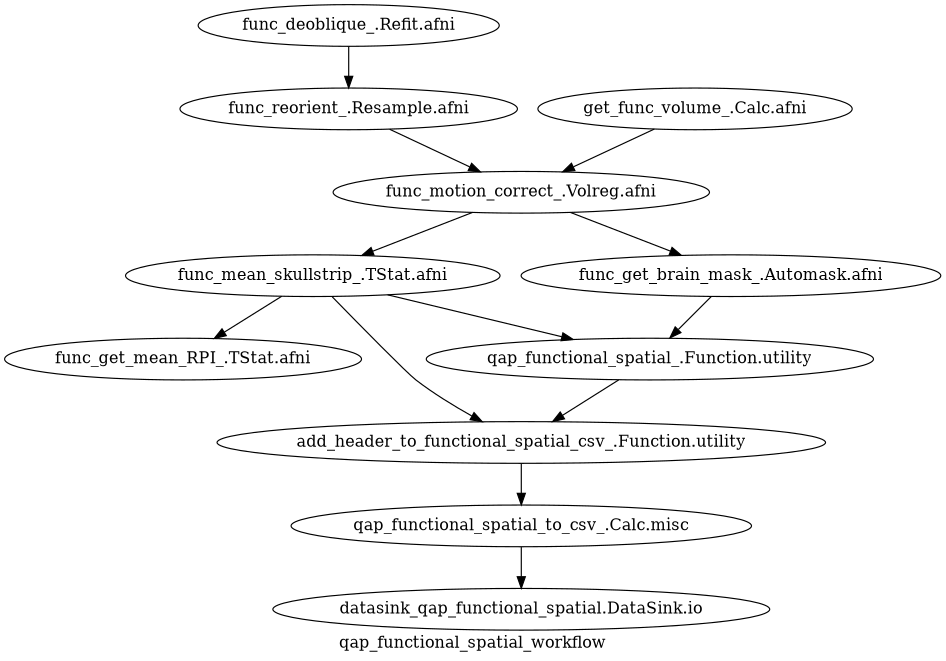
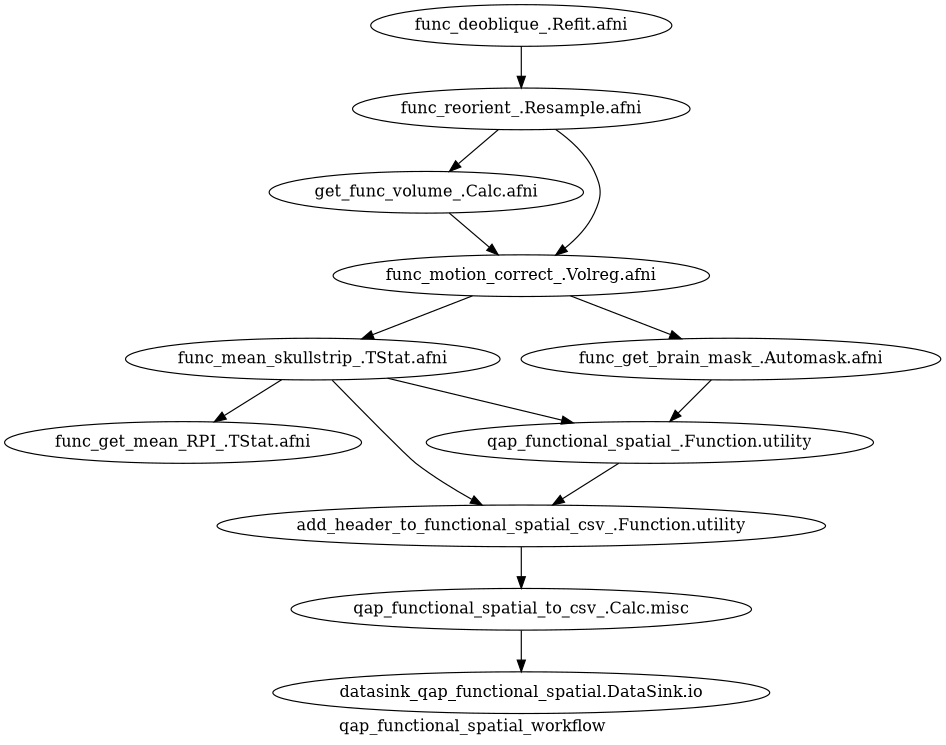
none -> (478, 147)
